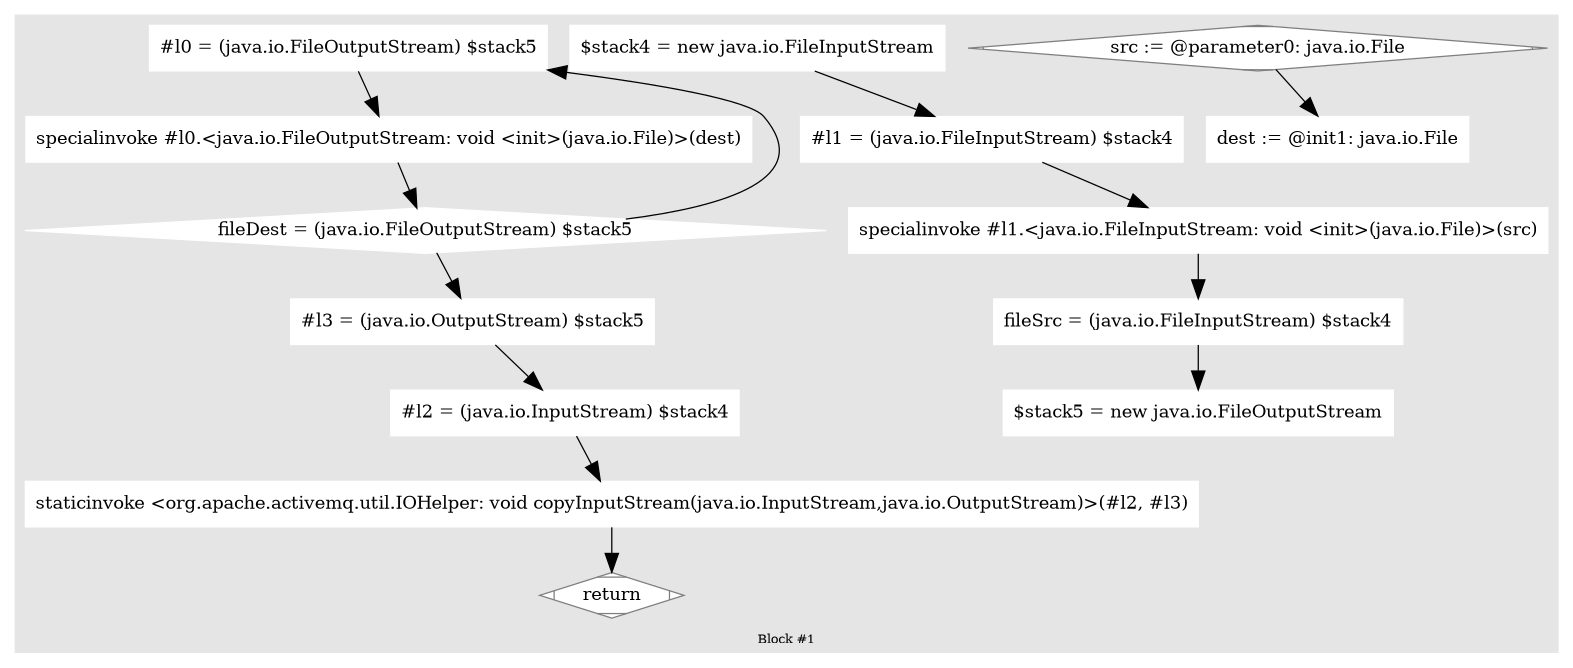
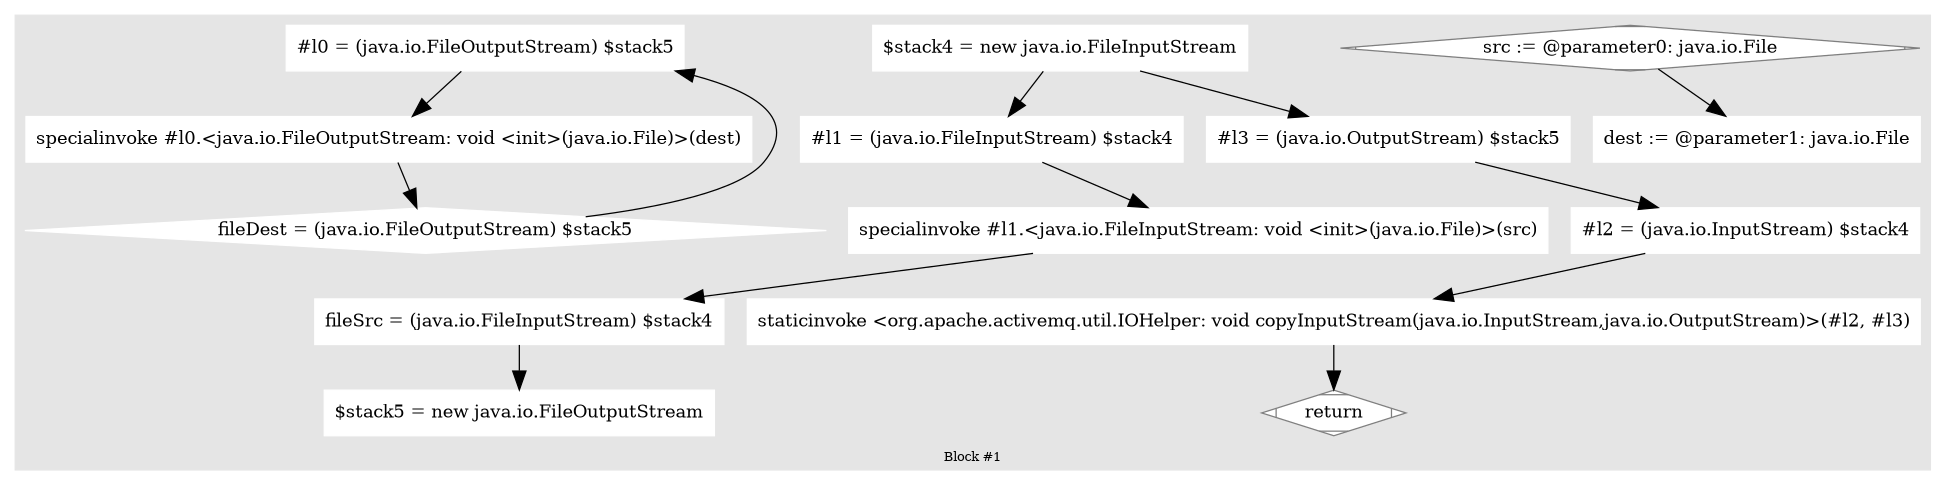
(1338, 139) -> (1757, 139)
(444, 267) -> (1215, 91)
